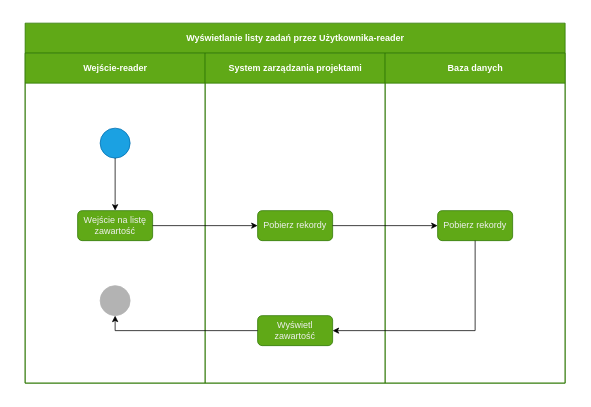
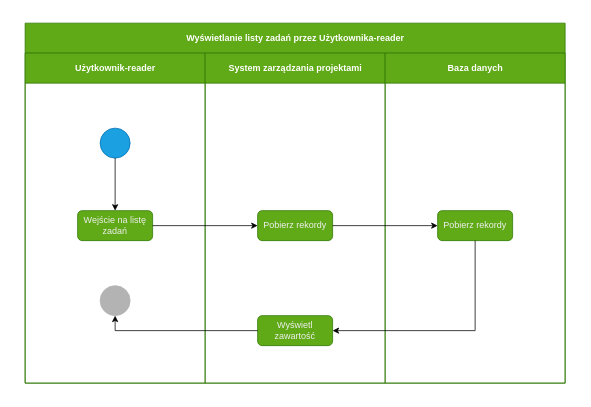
(116, 68) -> (116, 68)
(115, 225) -> (115, 225)
